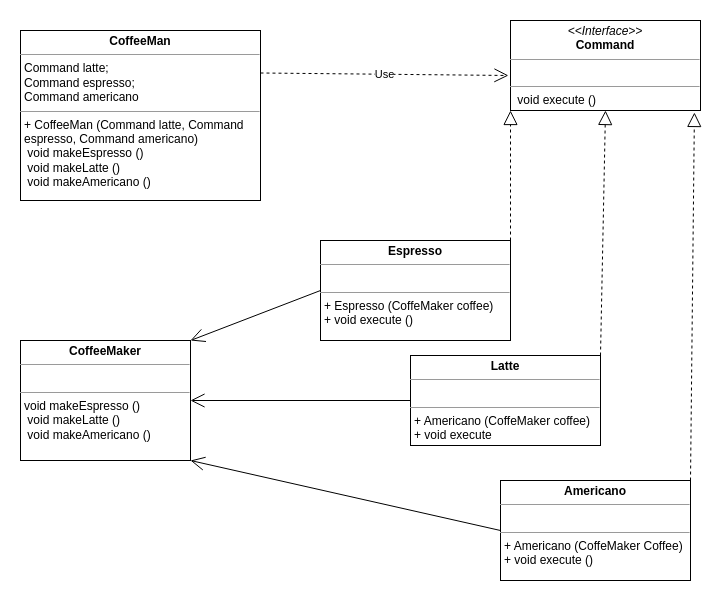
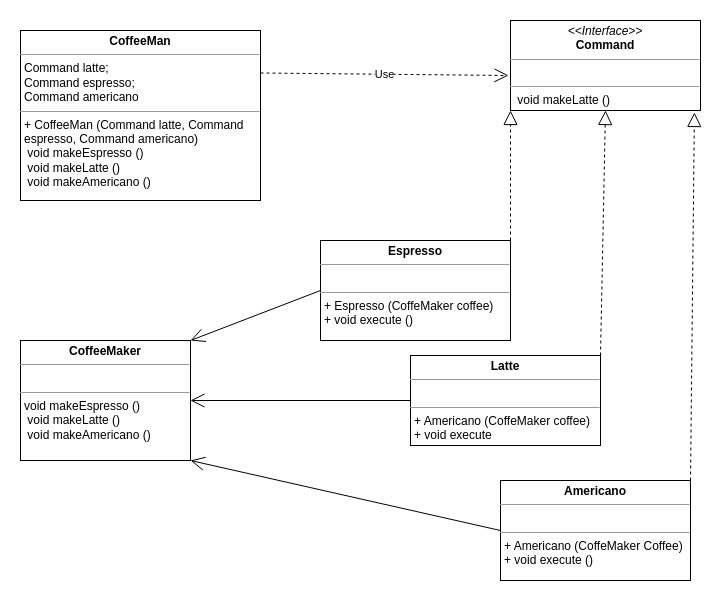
(556, 42) -> (563, 42)
